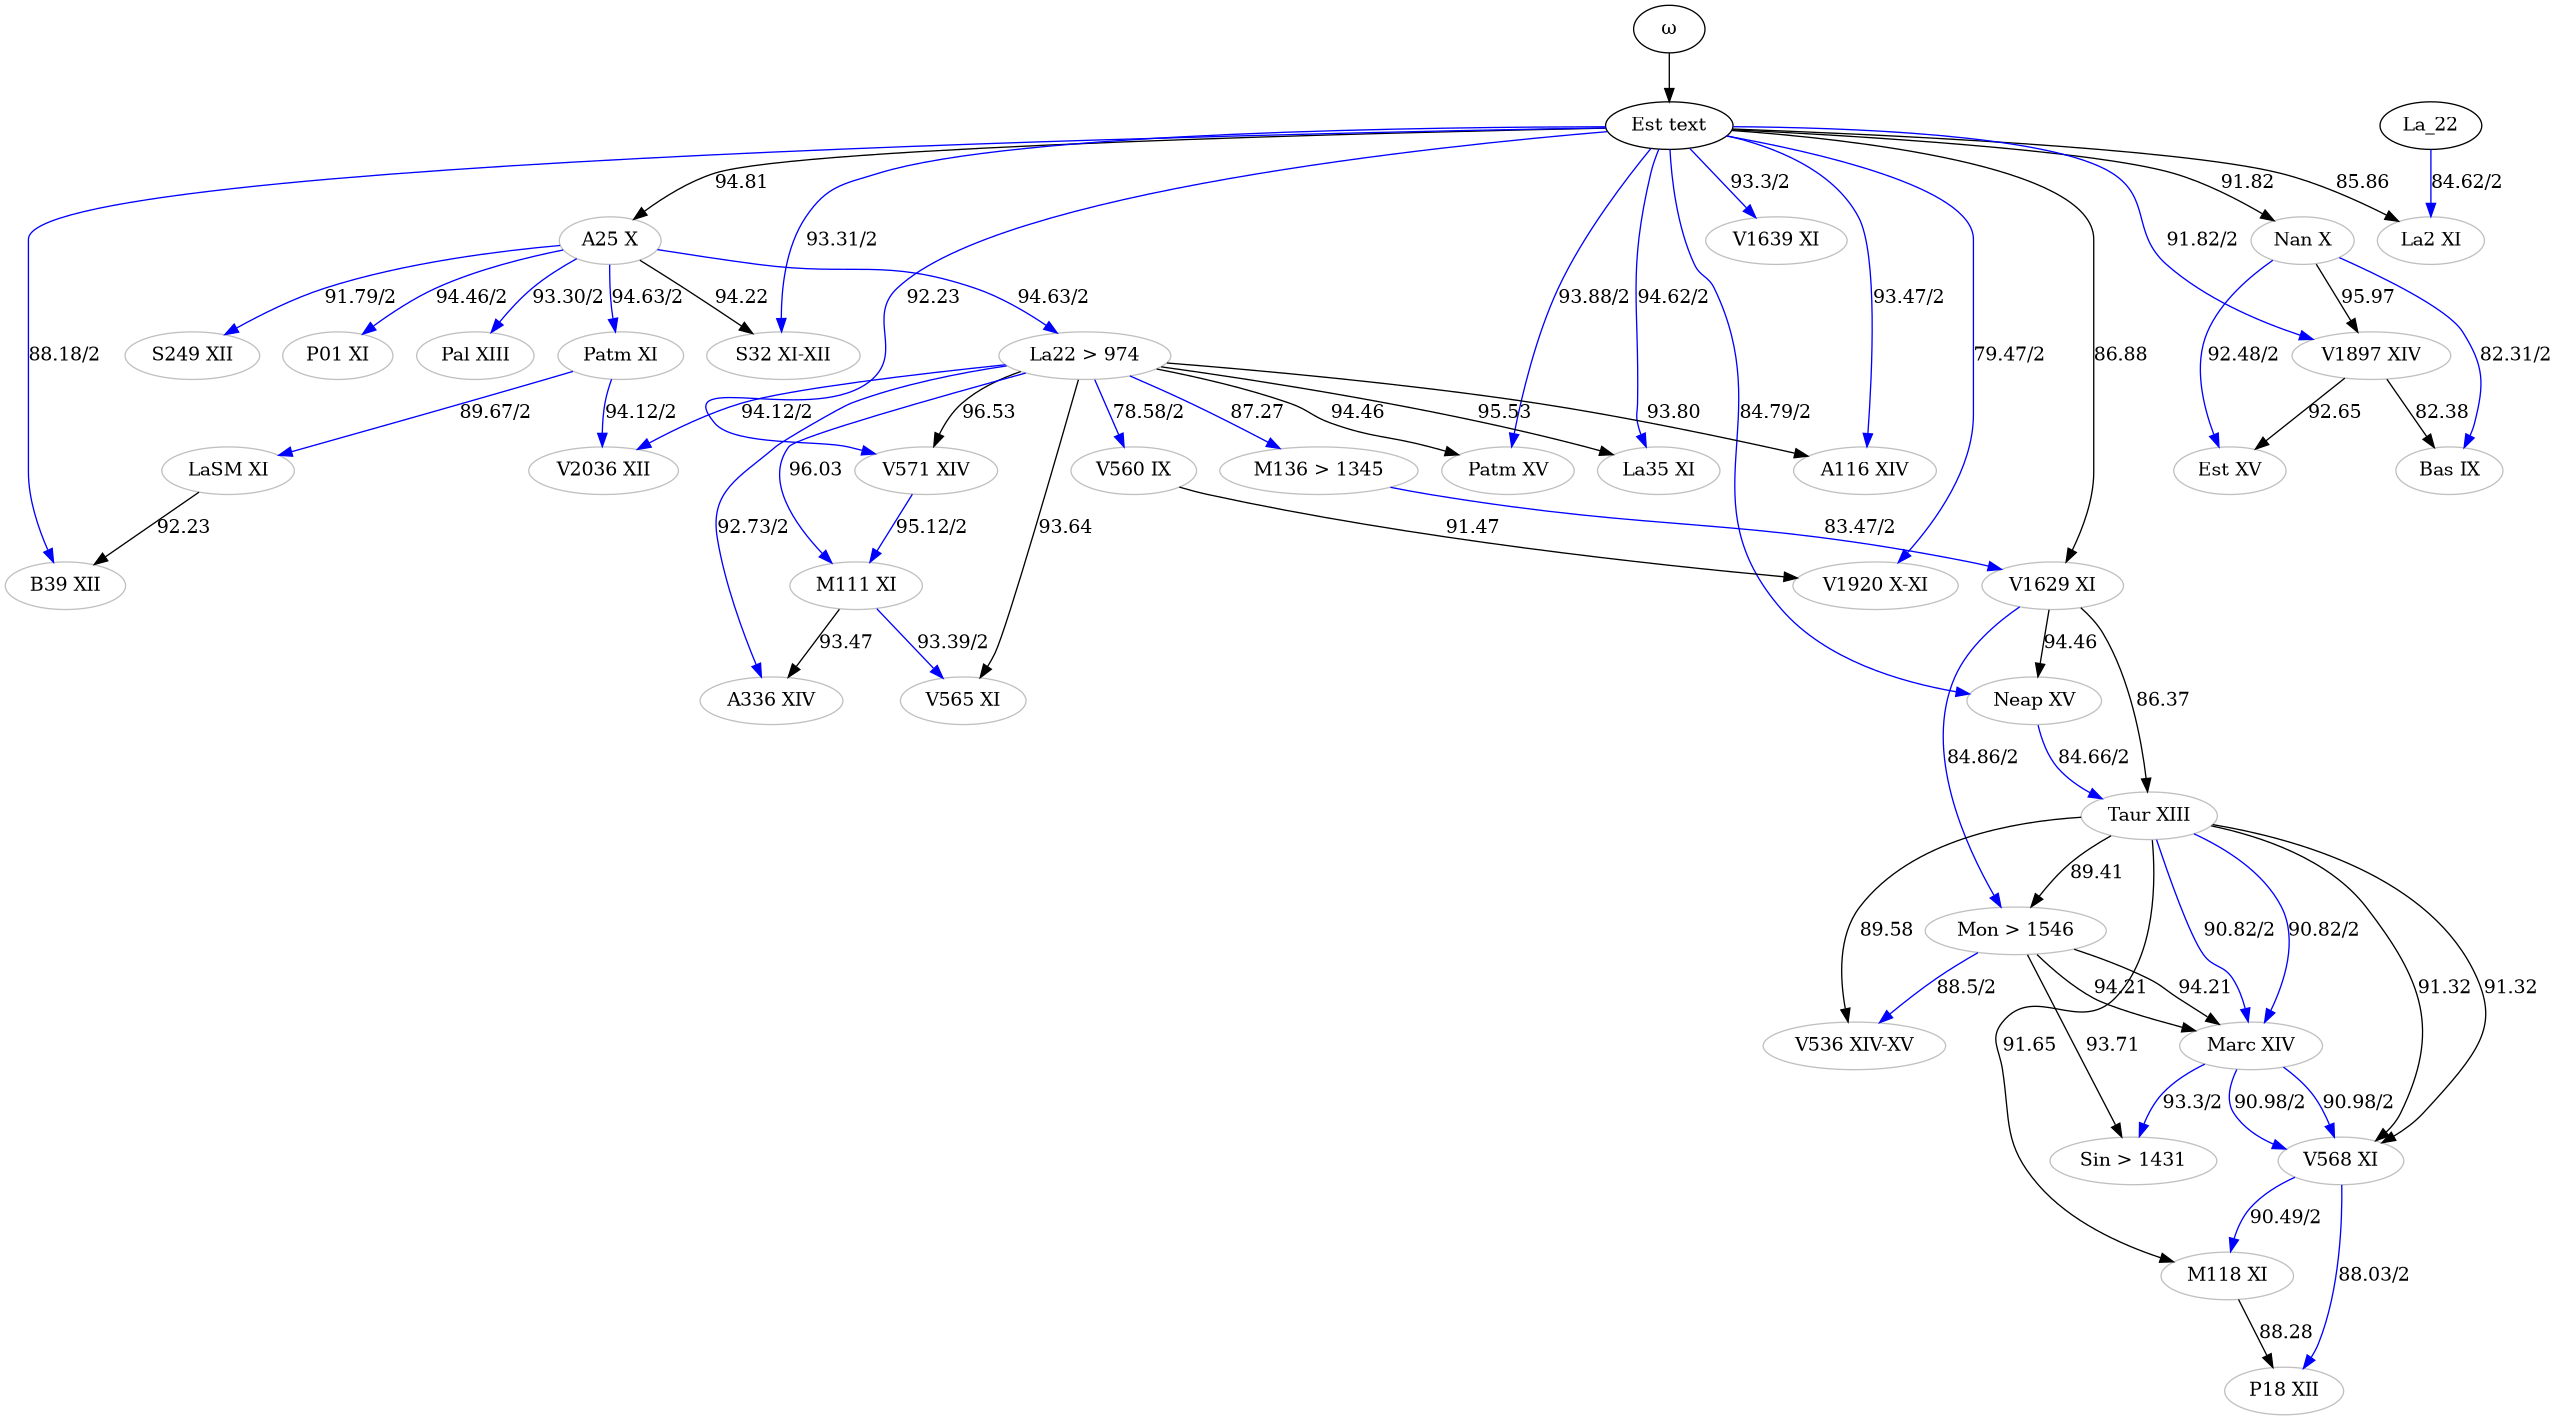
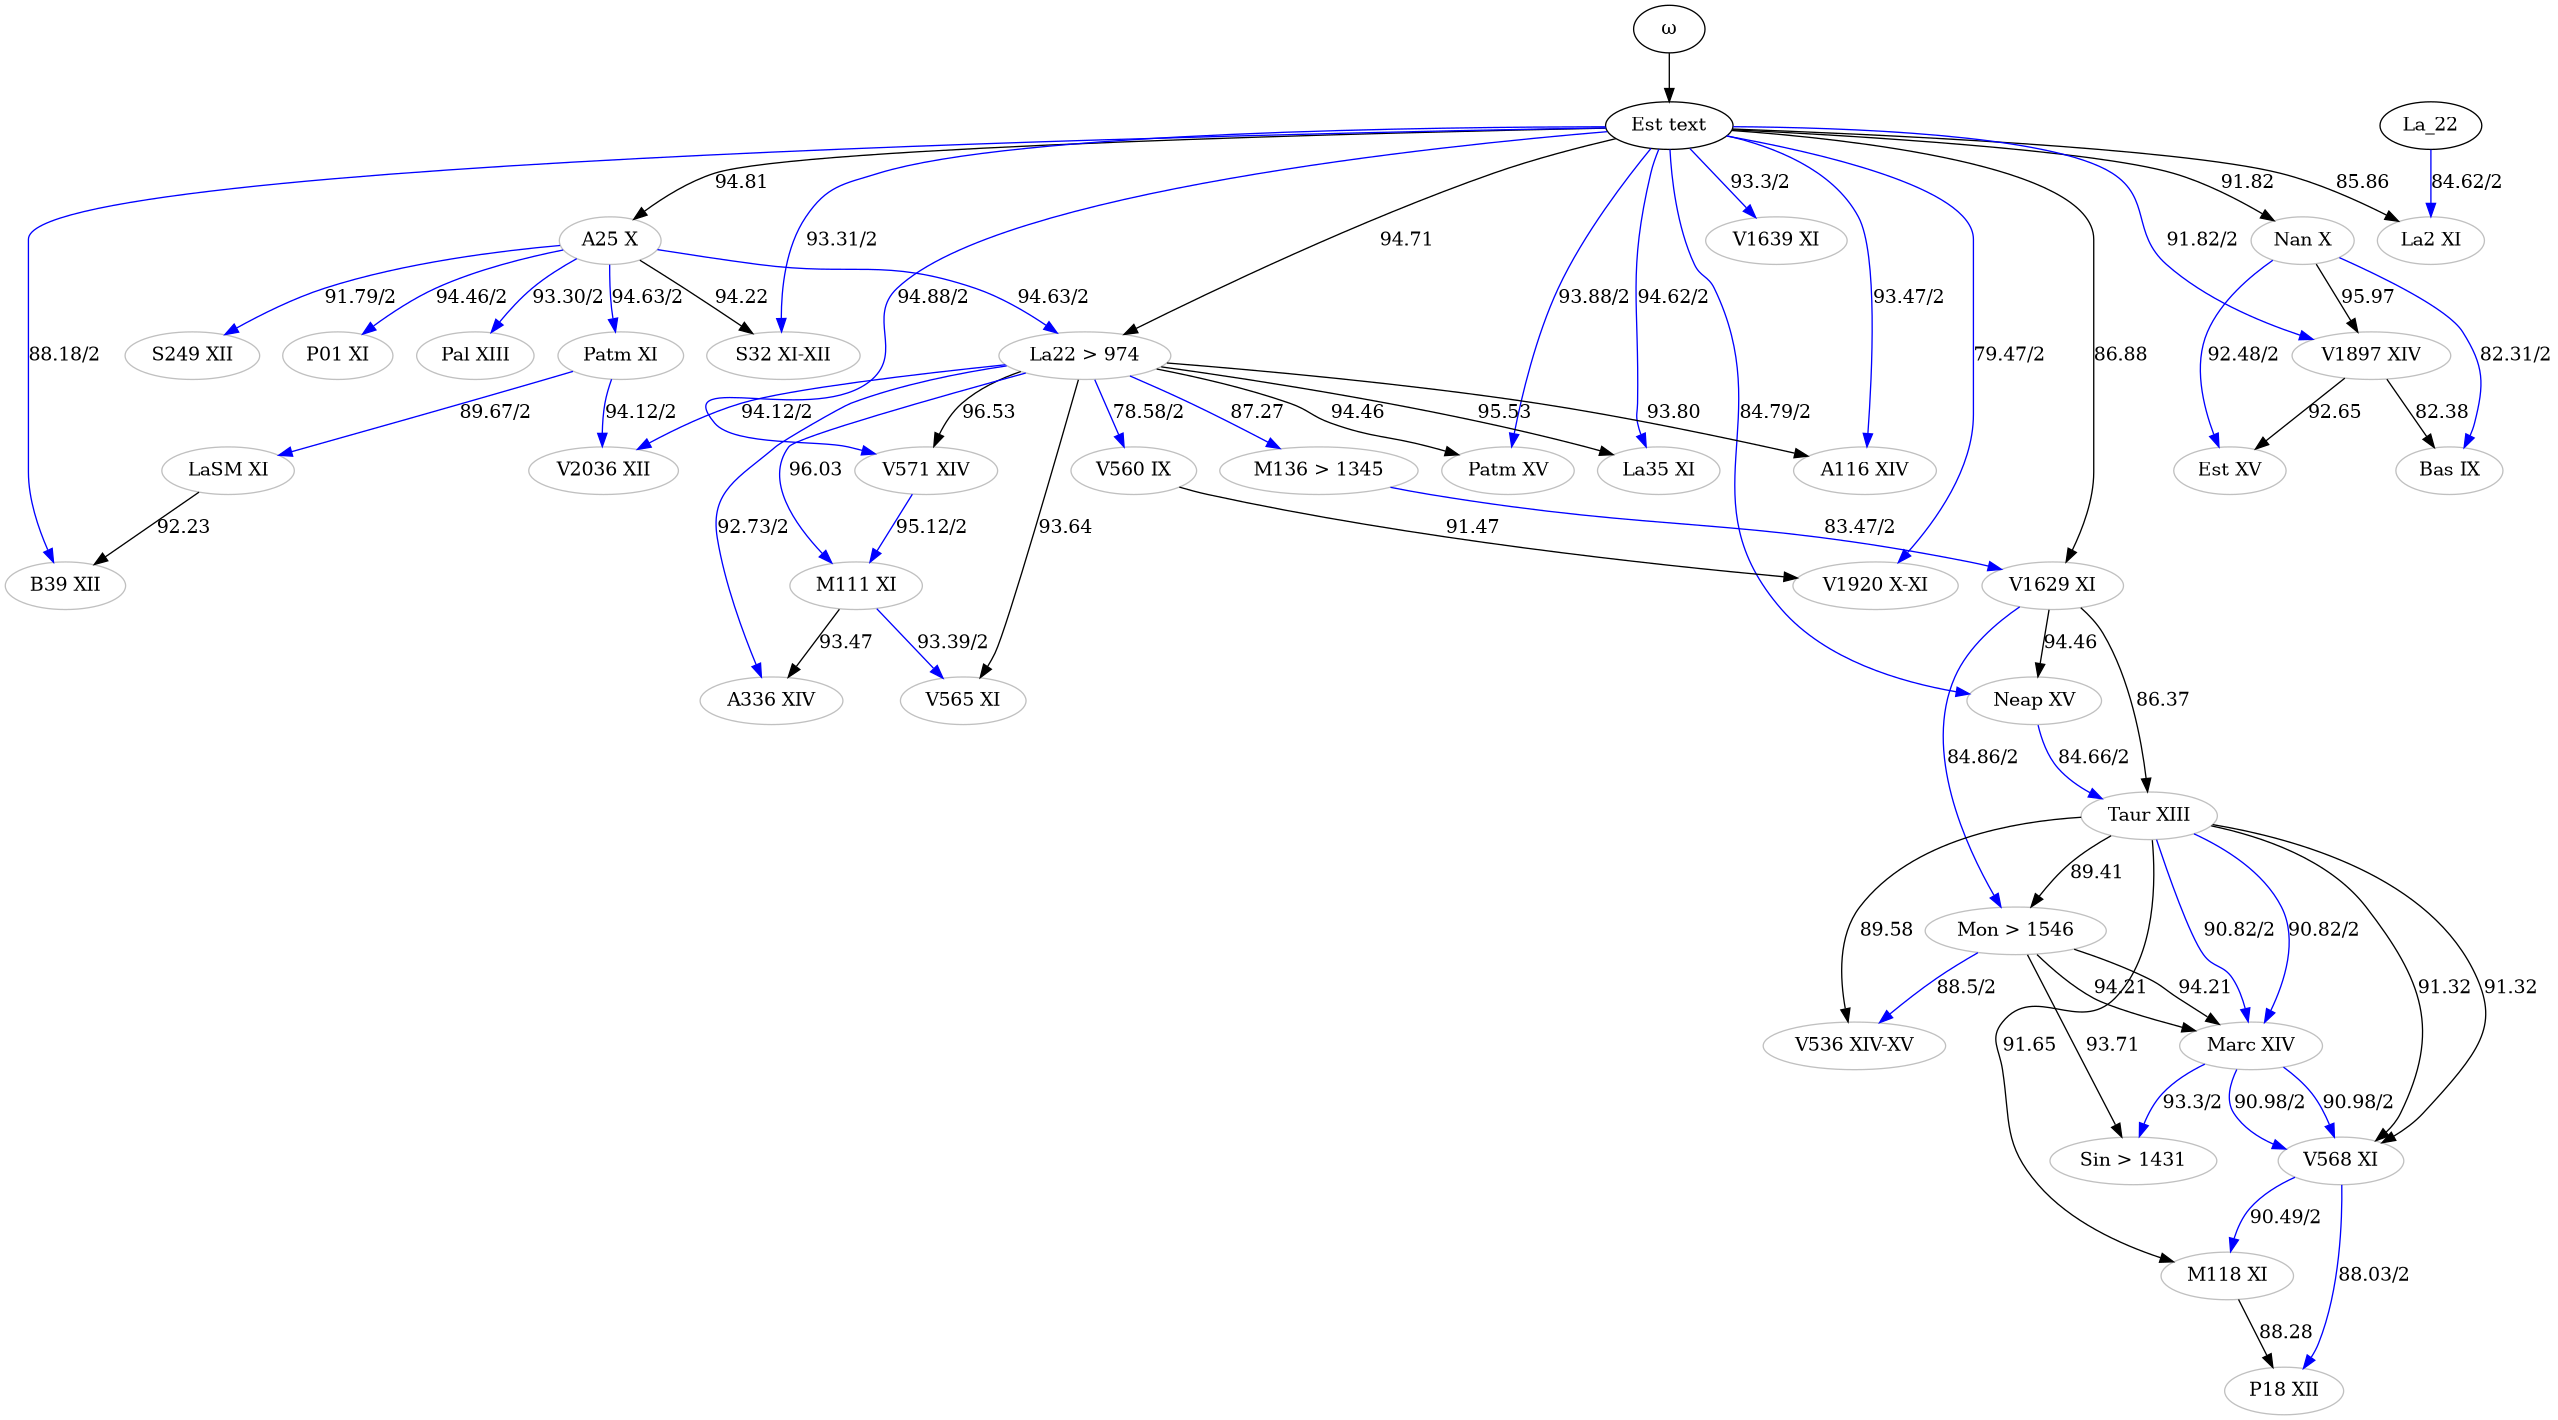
none -> (1371, 221)
(933, 298) -> (933, 298)
